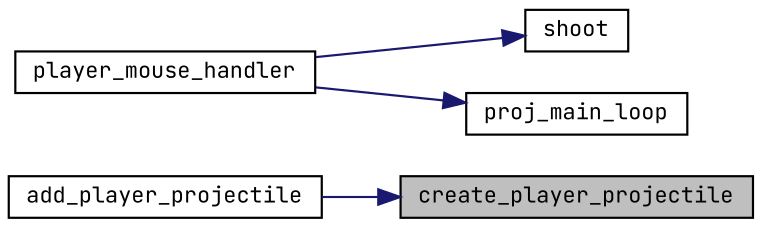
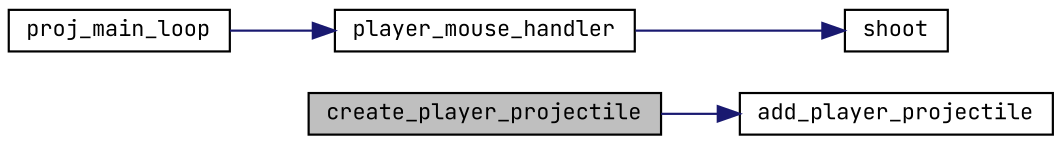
(380, 94) -> (271, 31)
(350, 197) -> (689, 114)
